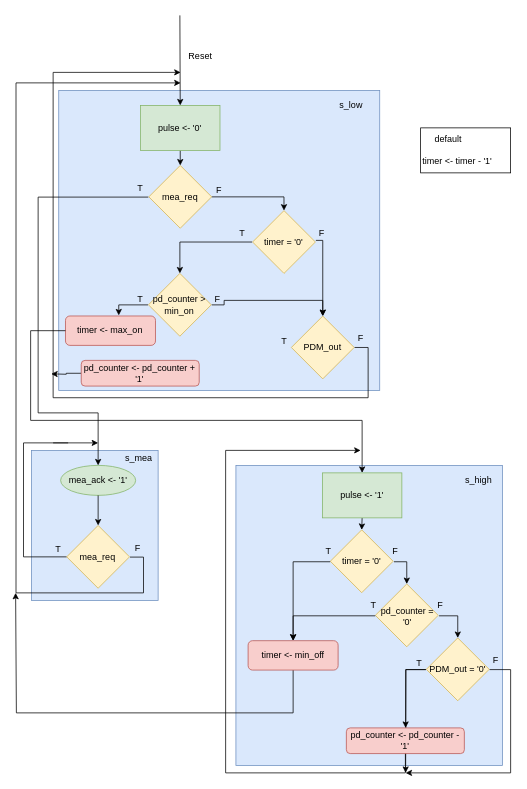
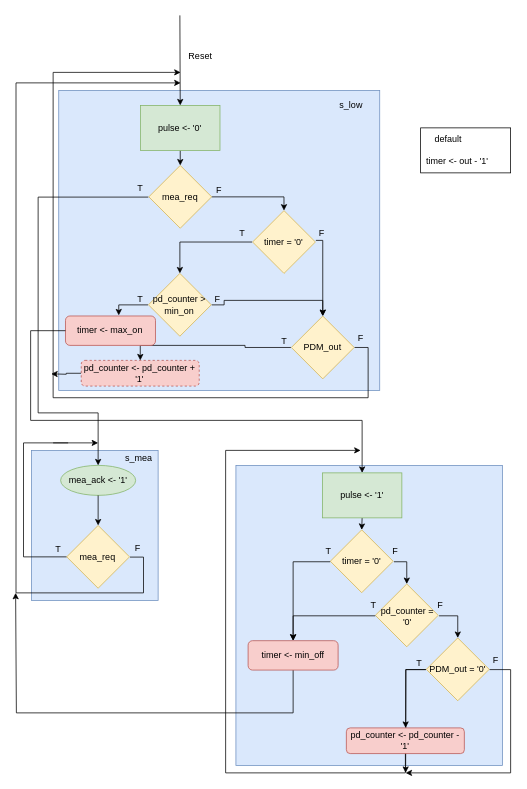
(457, 162) -> (457, 162)
none -> (222, 345)
(140, 373) -> (140, 373)
(479, 480) -> none
